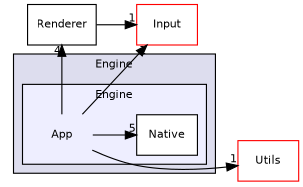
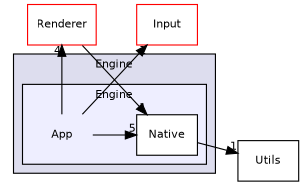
(62, 25) -> (62, 25)
(111, 25) -> (109, 74)
(268, 161) -> (268, 161)
(158, 168) -> (212, 147)
